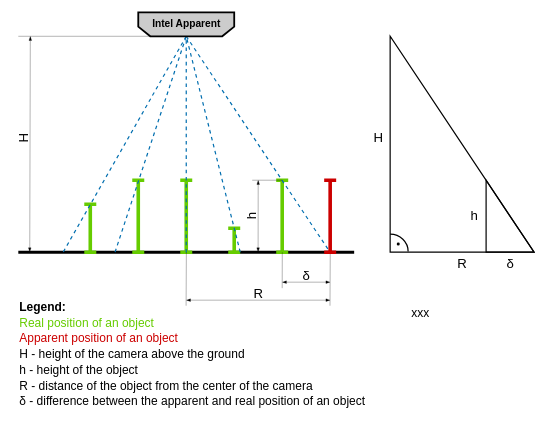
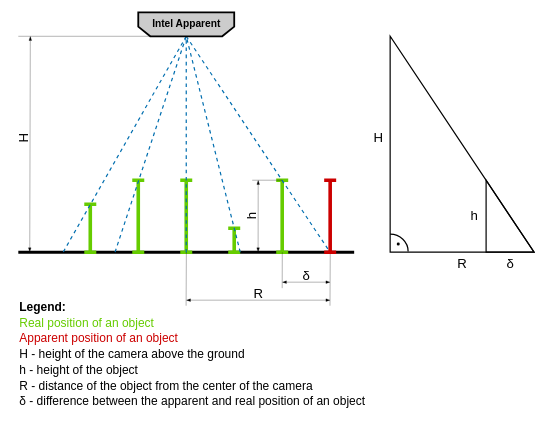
(420, 312) -> none
